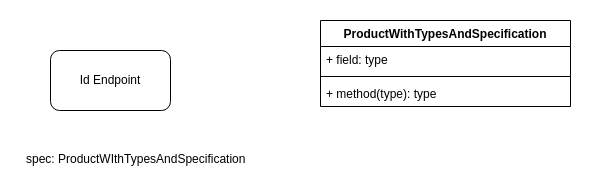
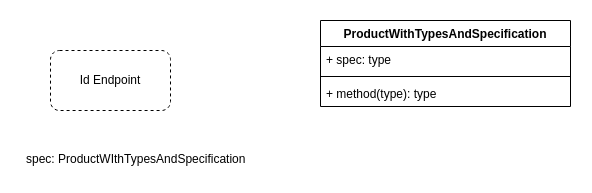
(362, 60) -> (362, 60)
(111, 81) -> (111, 81)
